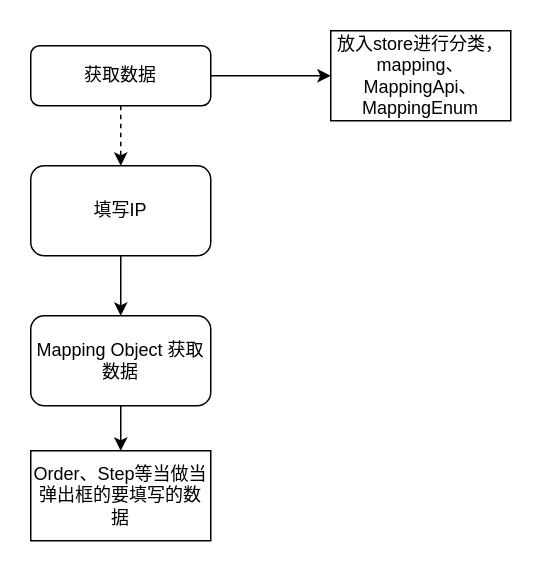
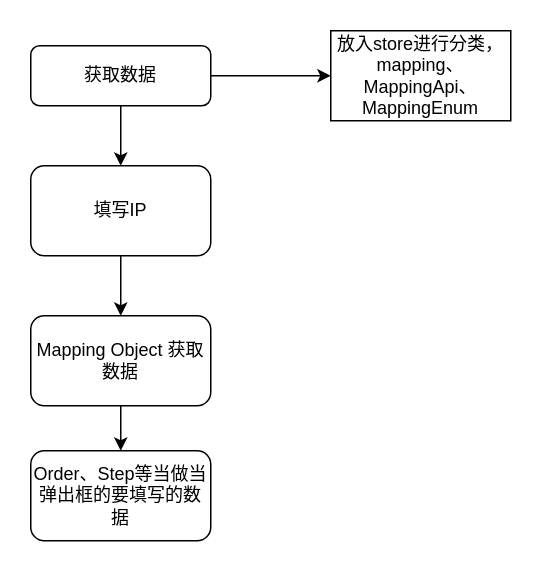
(121, 130) -> (121, 130)
(121, 496) -> (121, 496)
